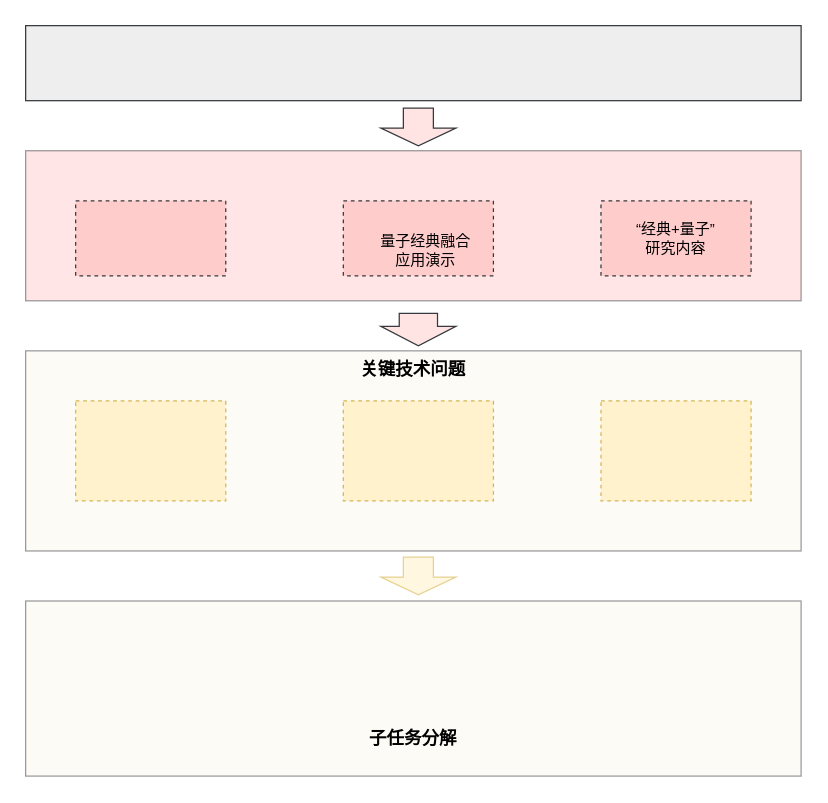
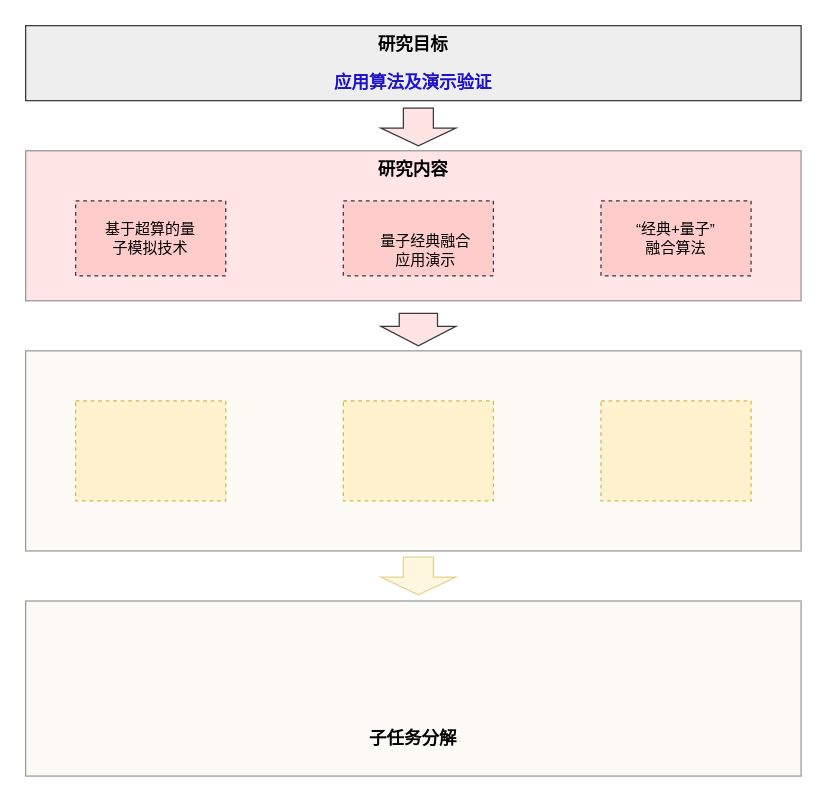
none -> (413, 44)
none -> (413, 82)
none -> (413, 169)
none -> (151, 238)
(676, 238) -> (676, 238)
(413, 369) -> none
